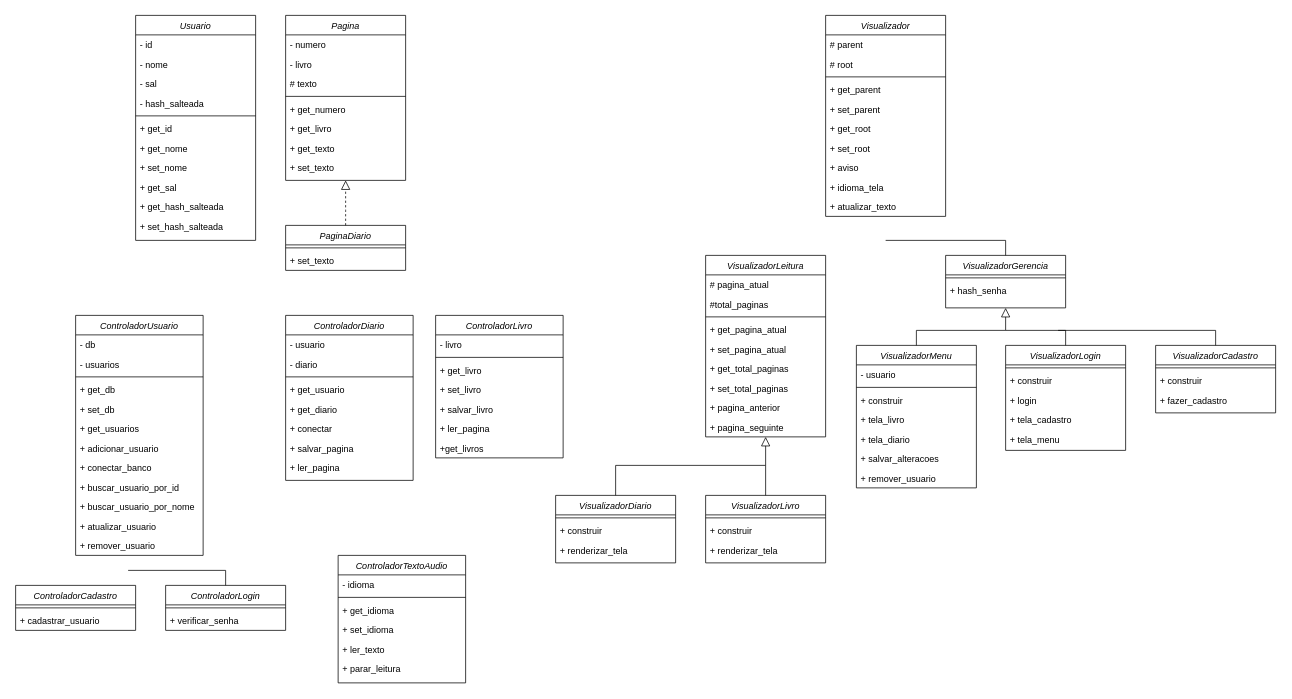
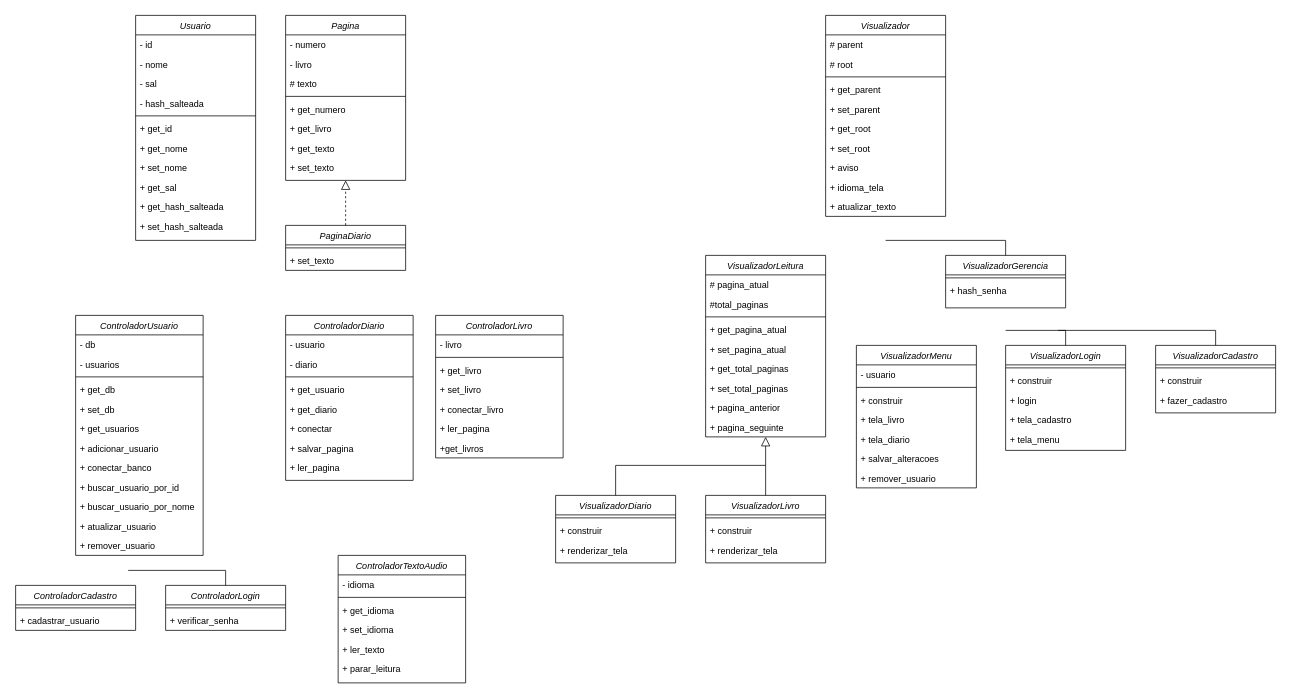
(959, 330) -> none
(470, 410) -> (476, 410)
